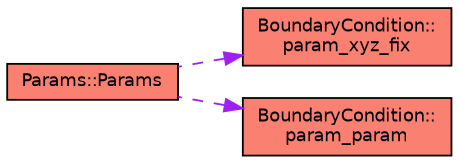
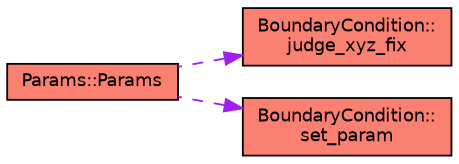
(347, 37) -> (347, 37)
(347, 127) -> (347, 127)
